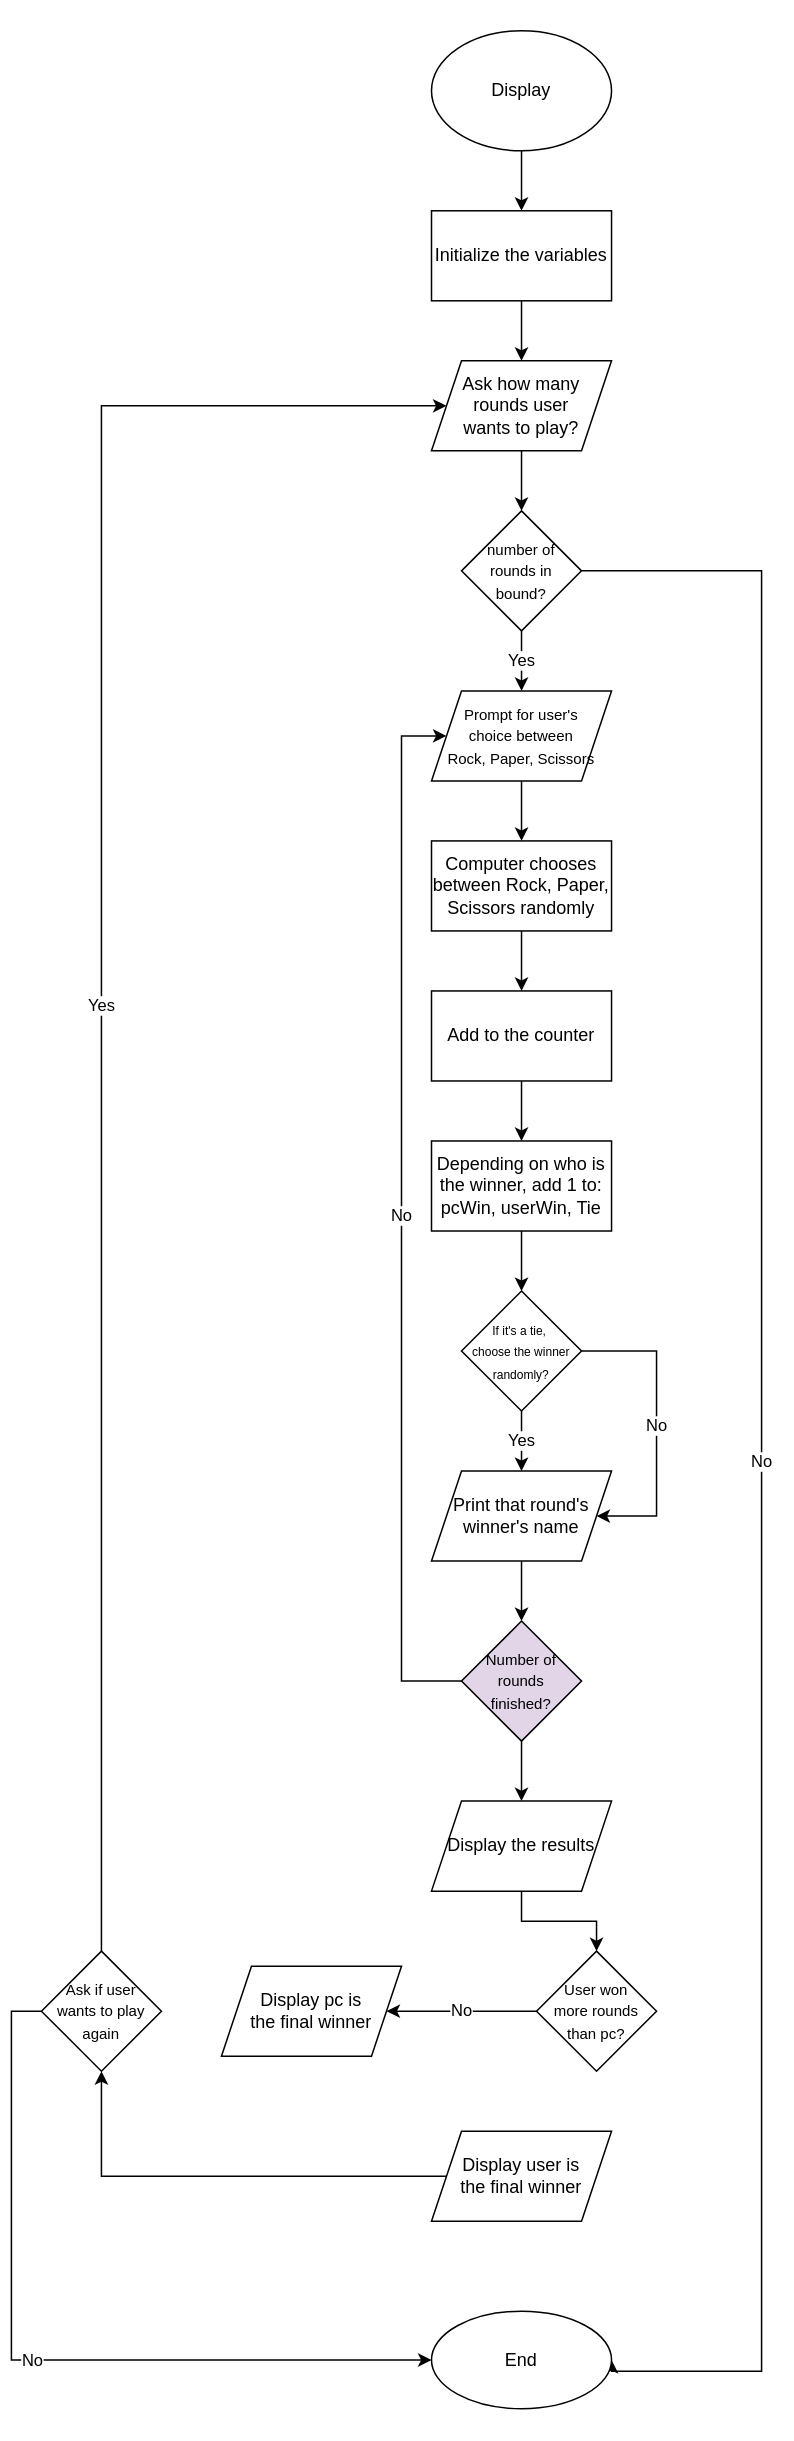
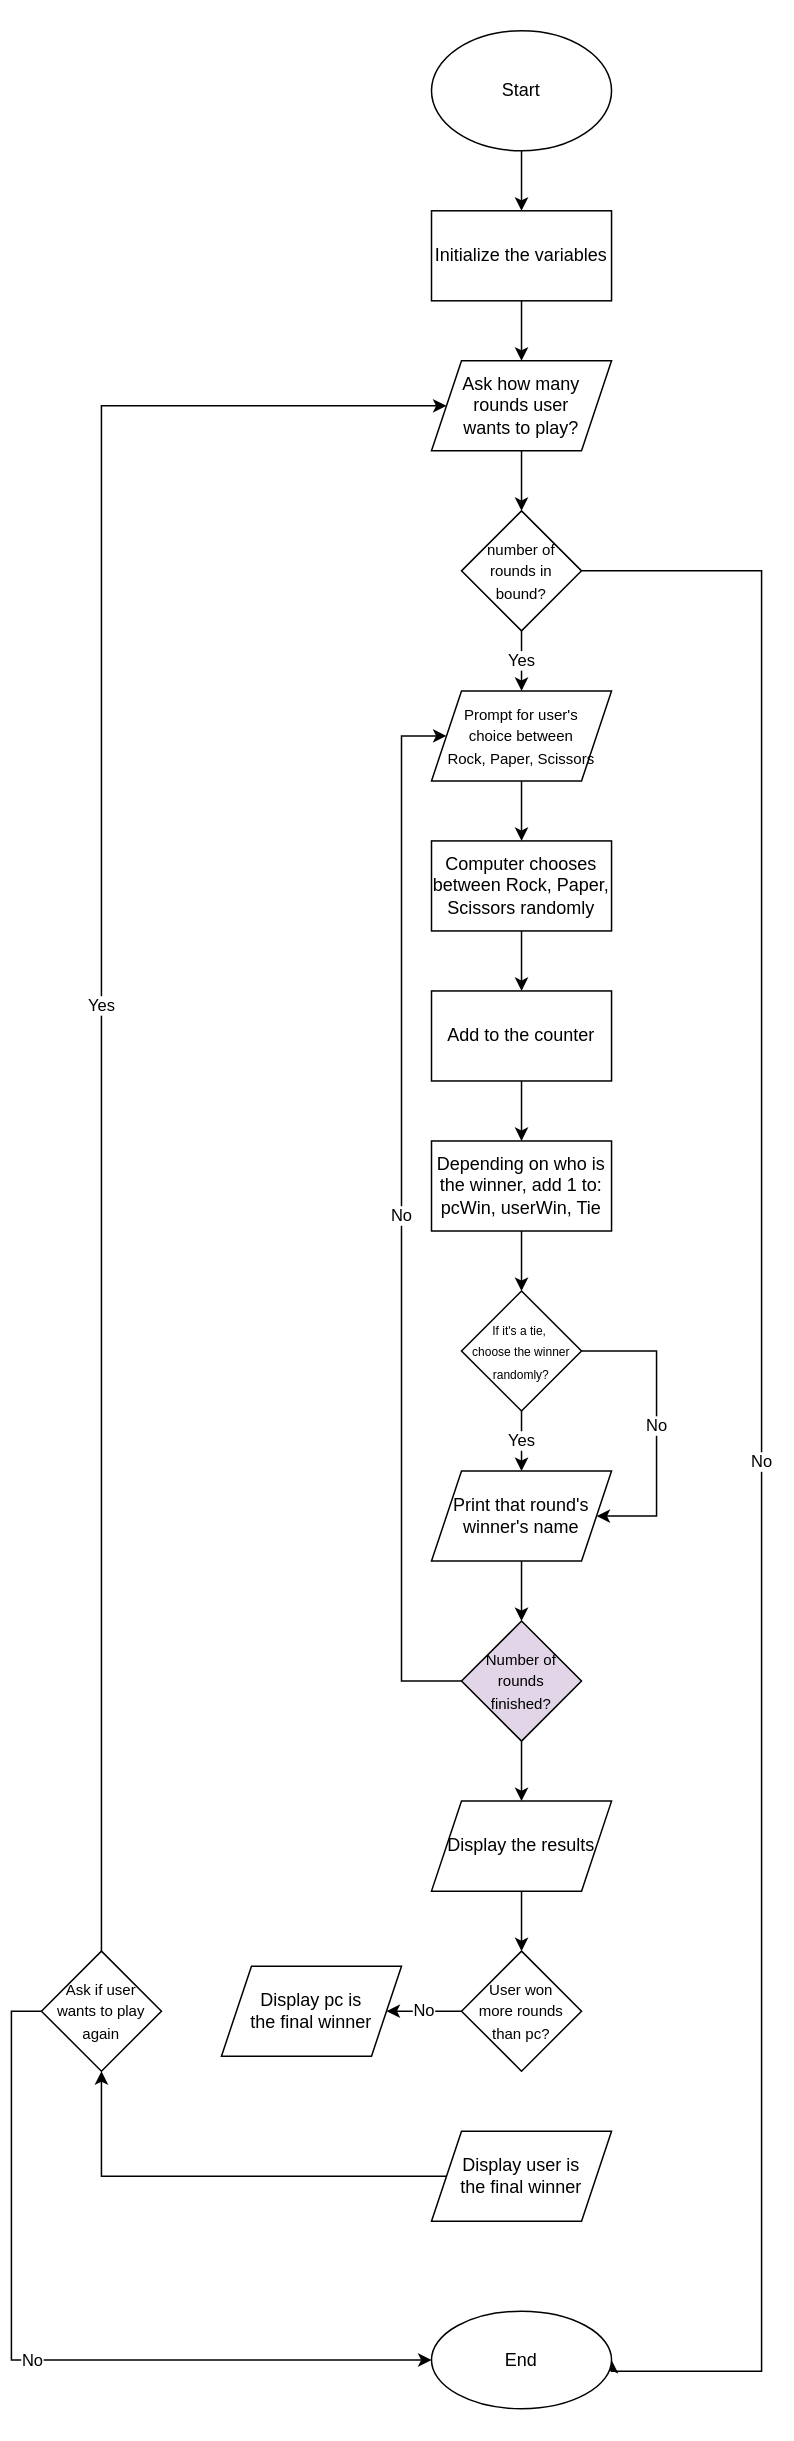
(521, 91) -> (521, 91)
(596, 2011) -> (521, 2011)
